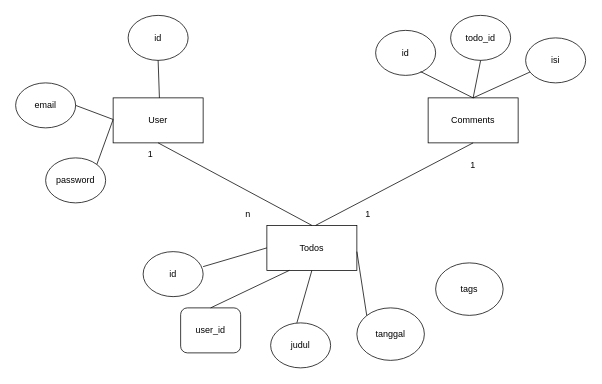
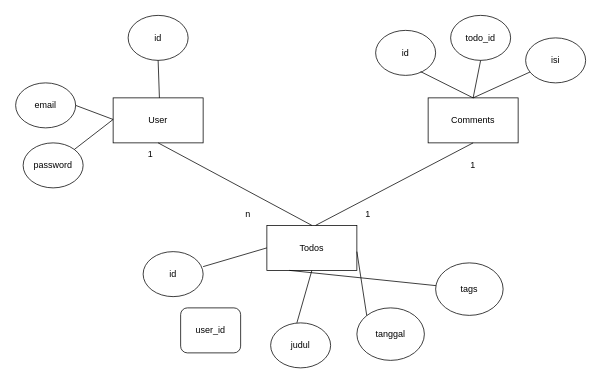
(75, 180) -> (53, 165)
(250, 289) -> (362, 278)
